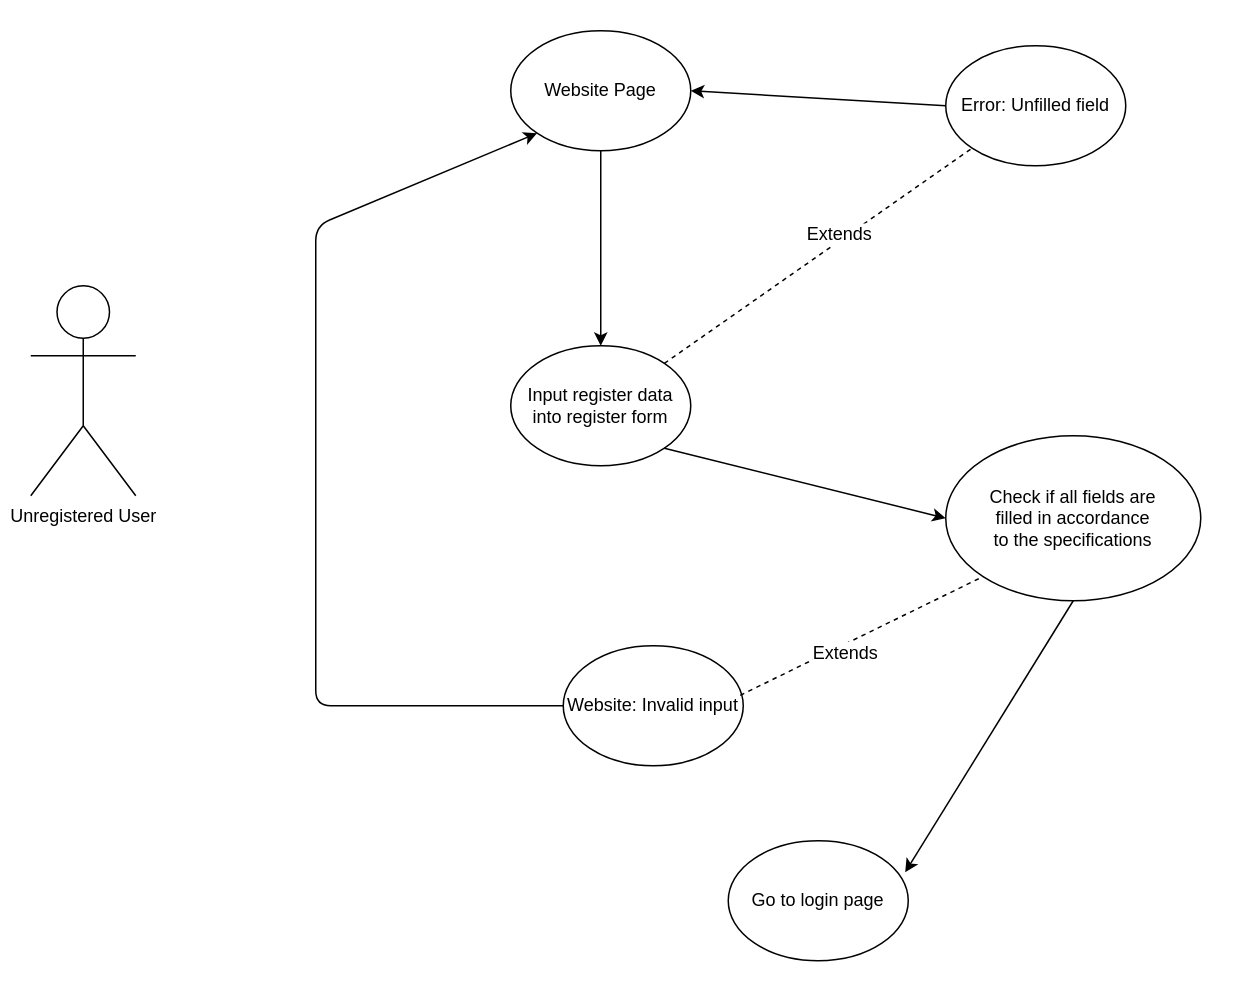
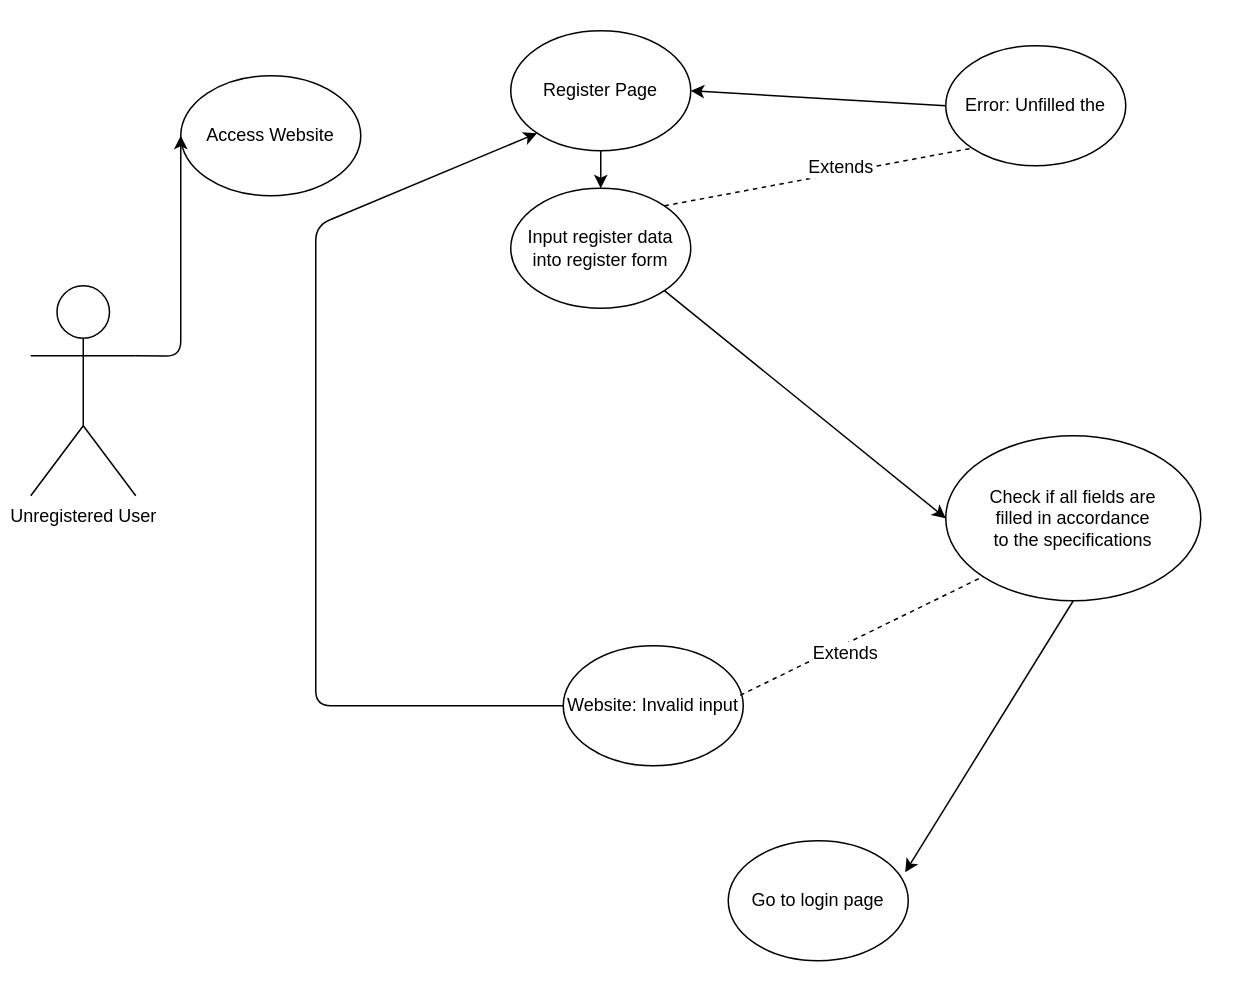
(601, 91) -> (601, 91)
(1036, 106) -> (1036, 106)
none -> (271, 136)
none -> (181, 268)
(601, 406) -> (601, 248)
